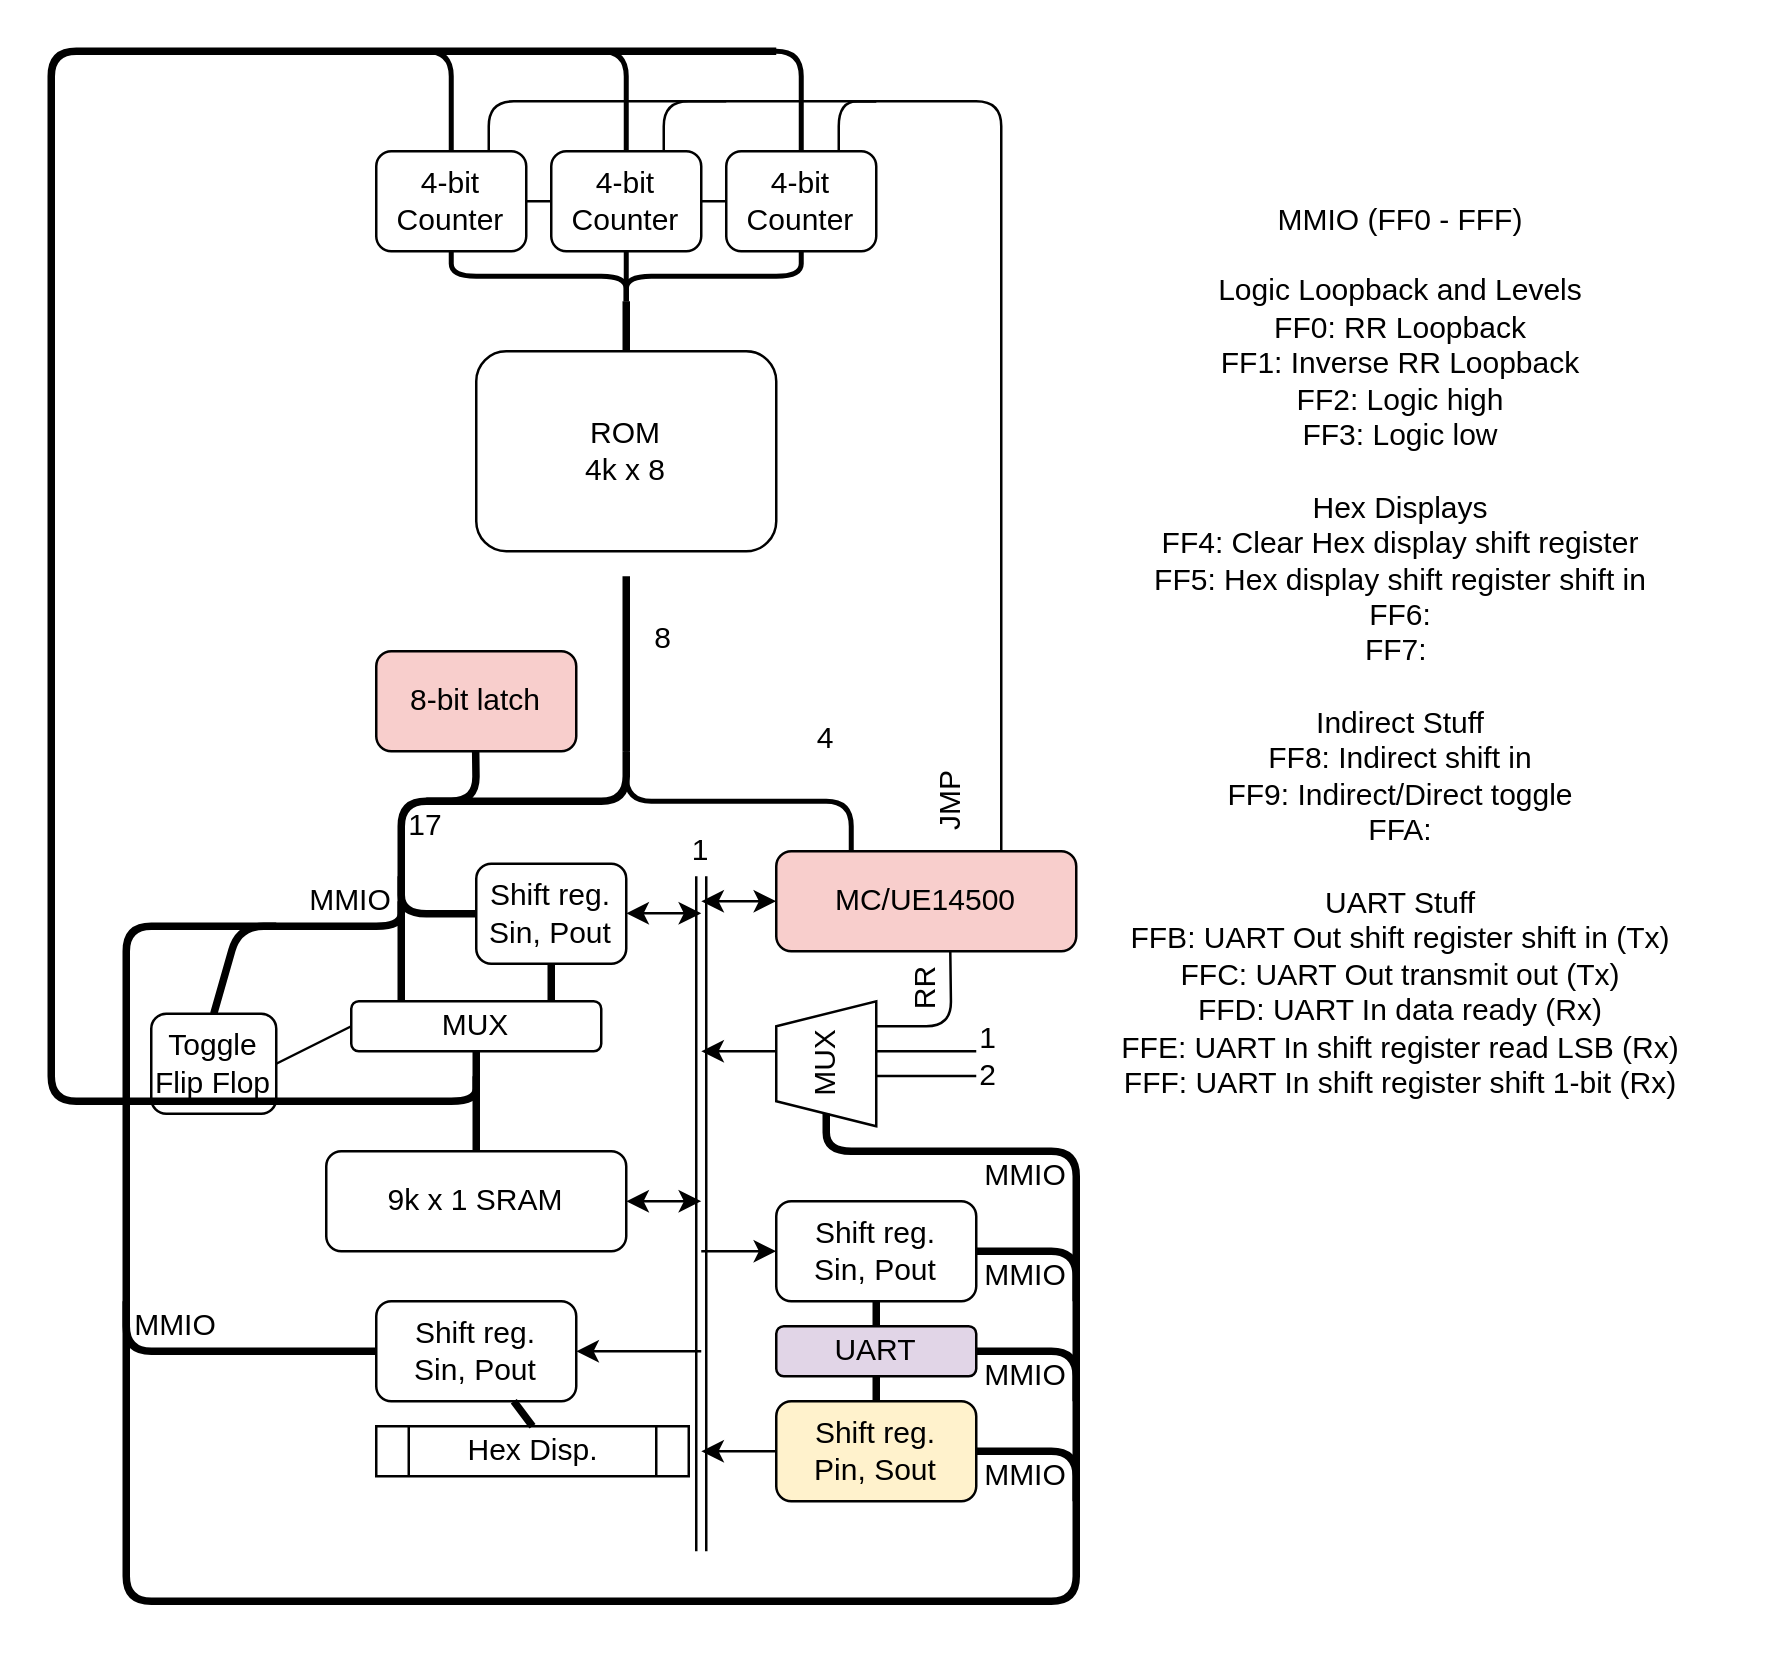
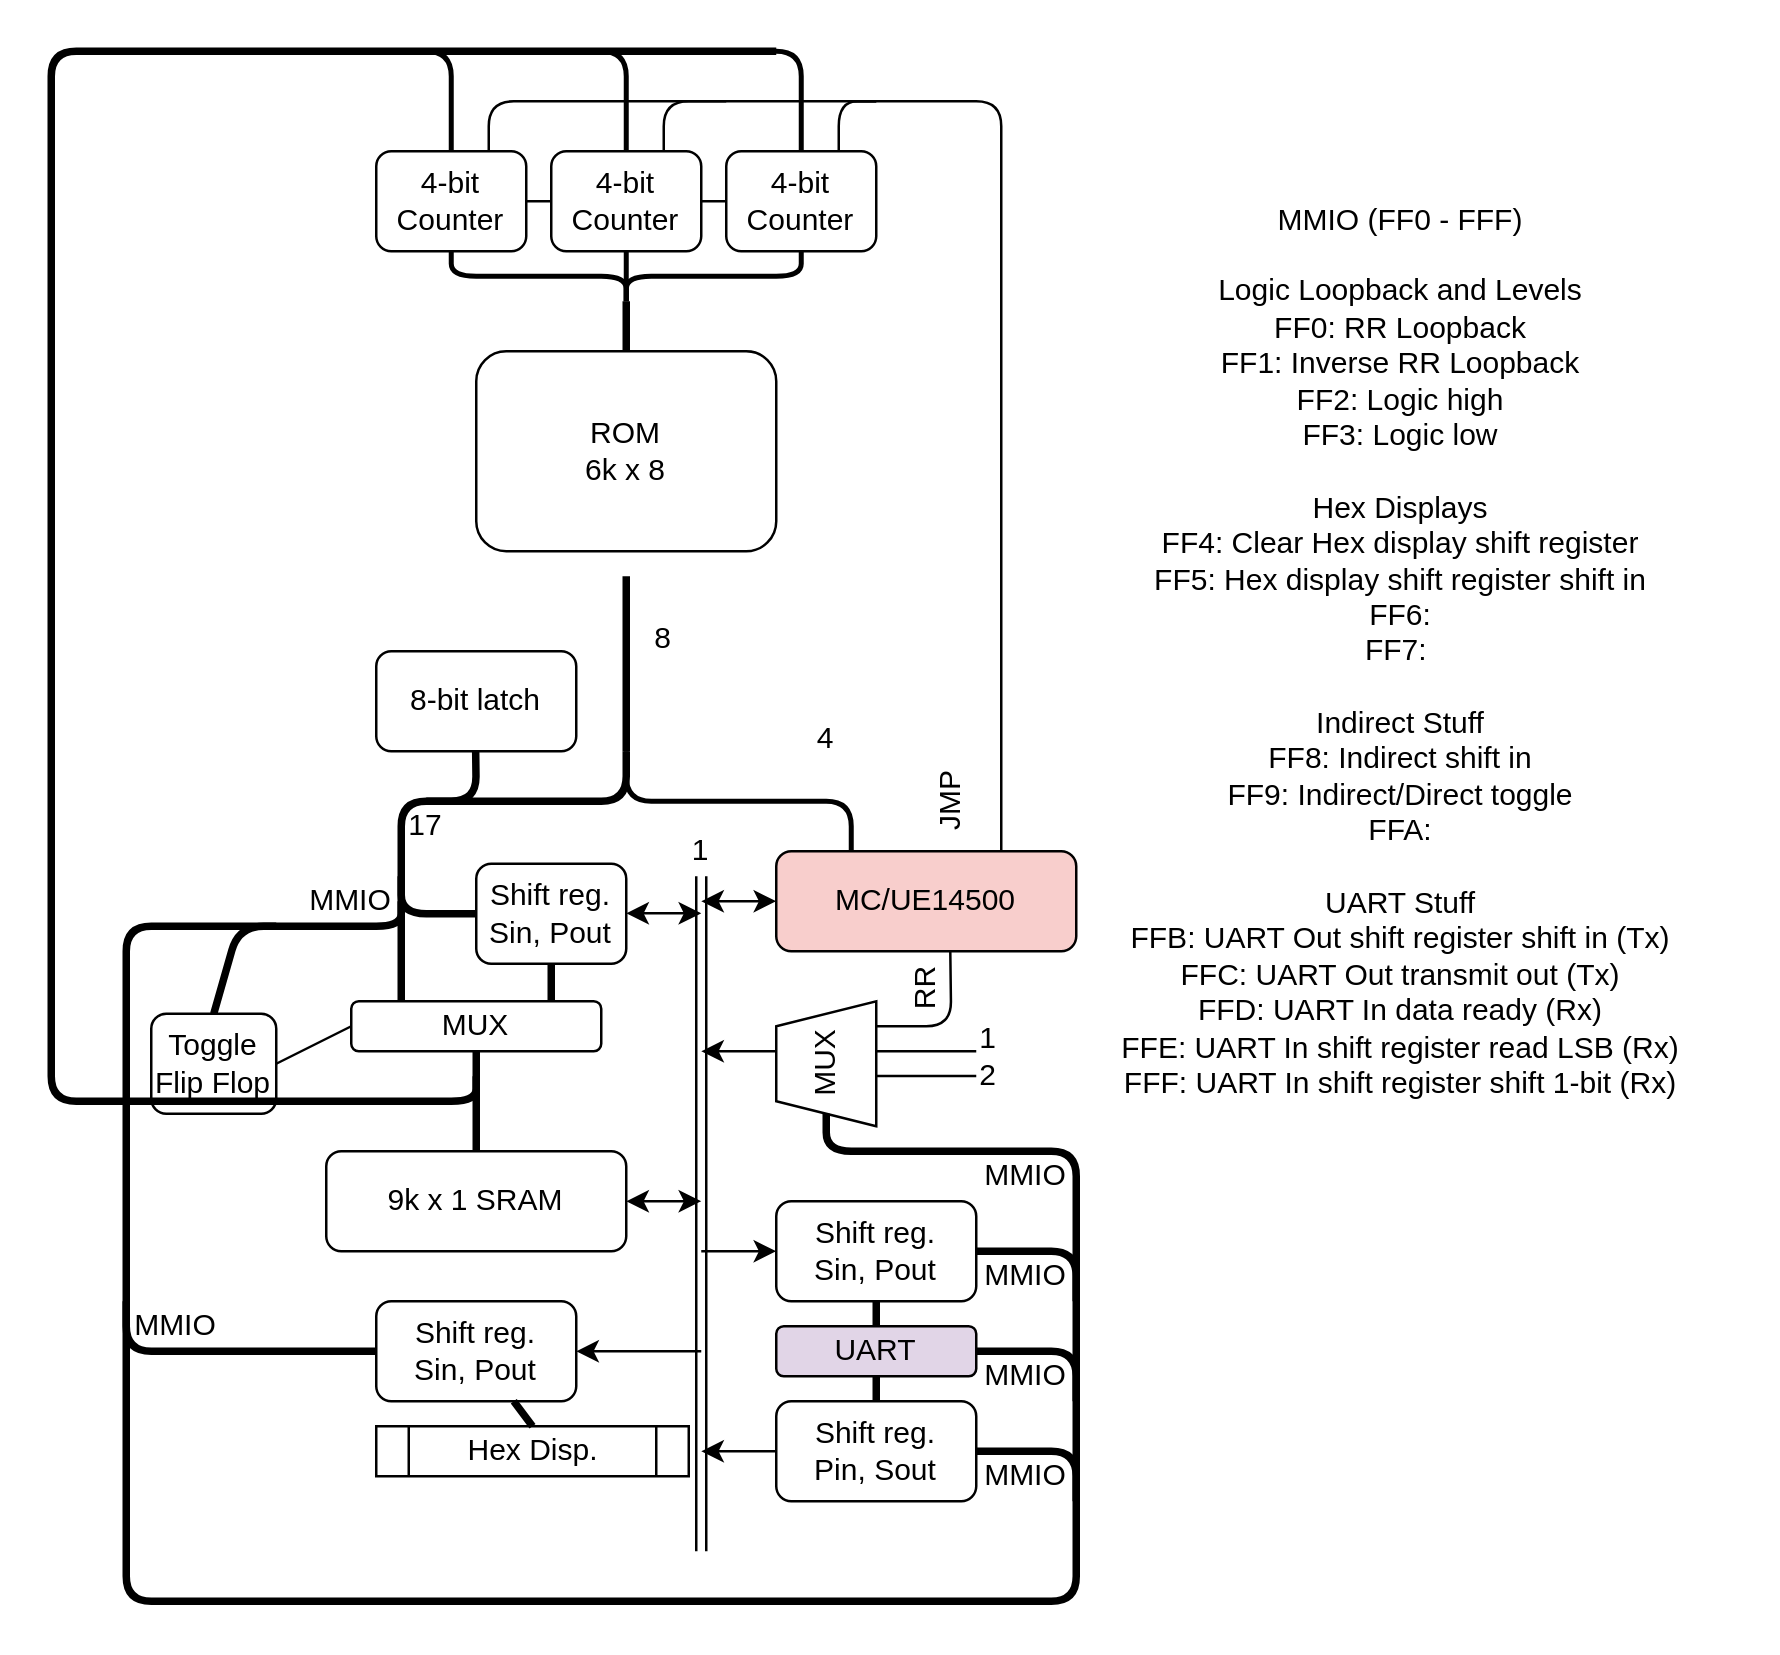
(626, 451) -> (626, 451)
(476, 701) -> (476, 701)
(876, 1451) -> (876, 1451)
